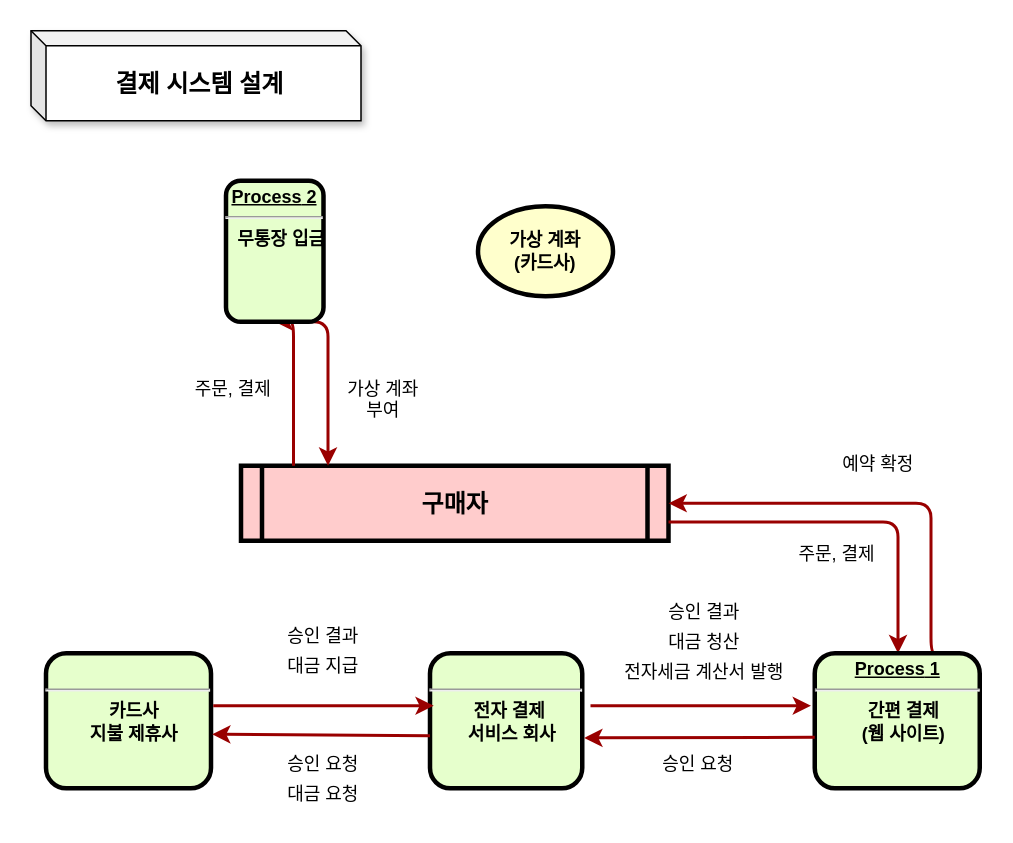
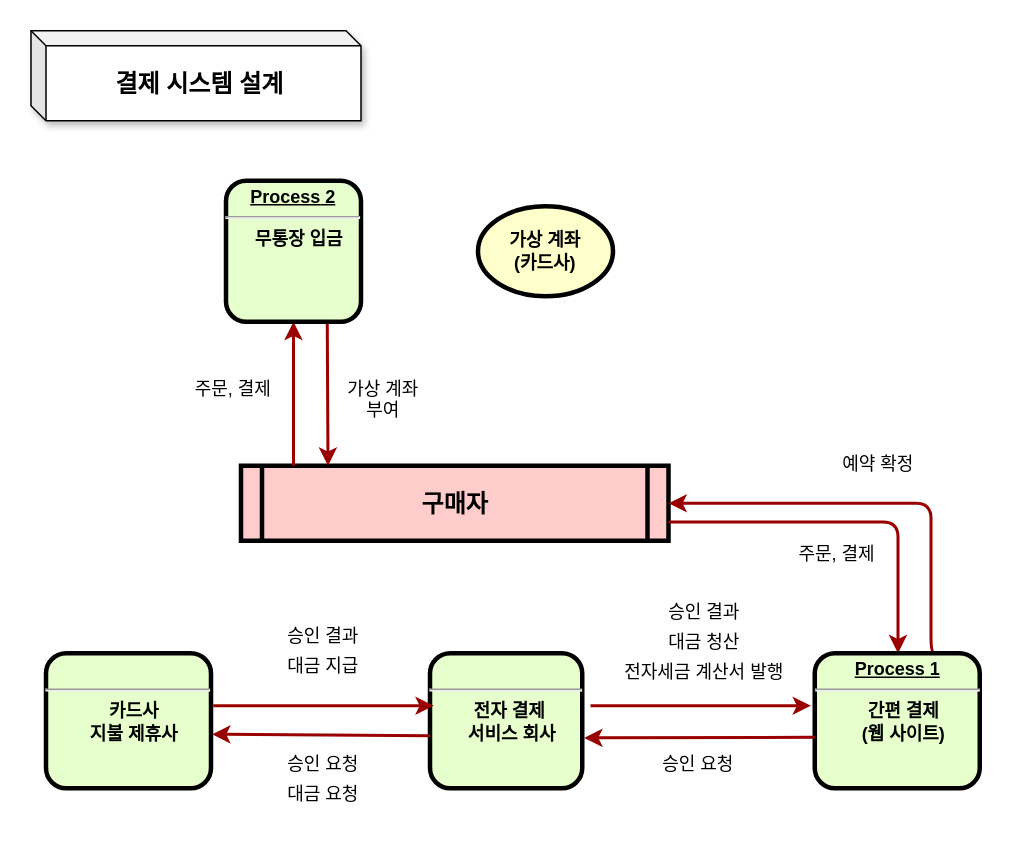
(275, 251) -> (293, 251)
